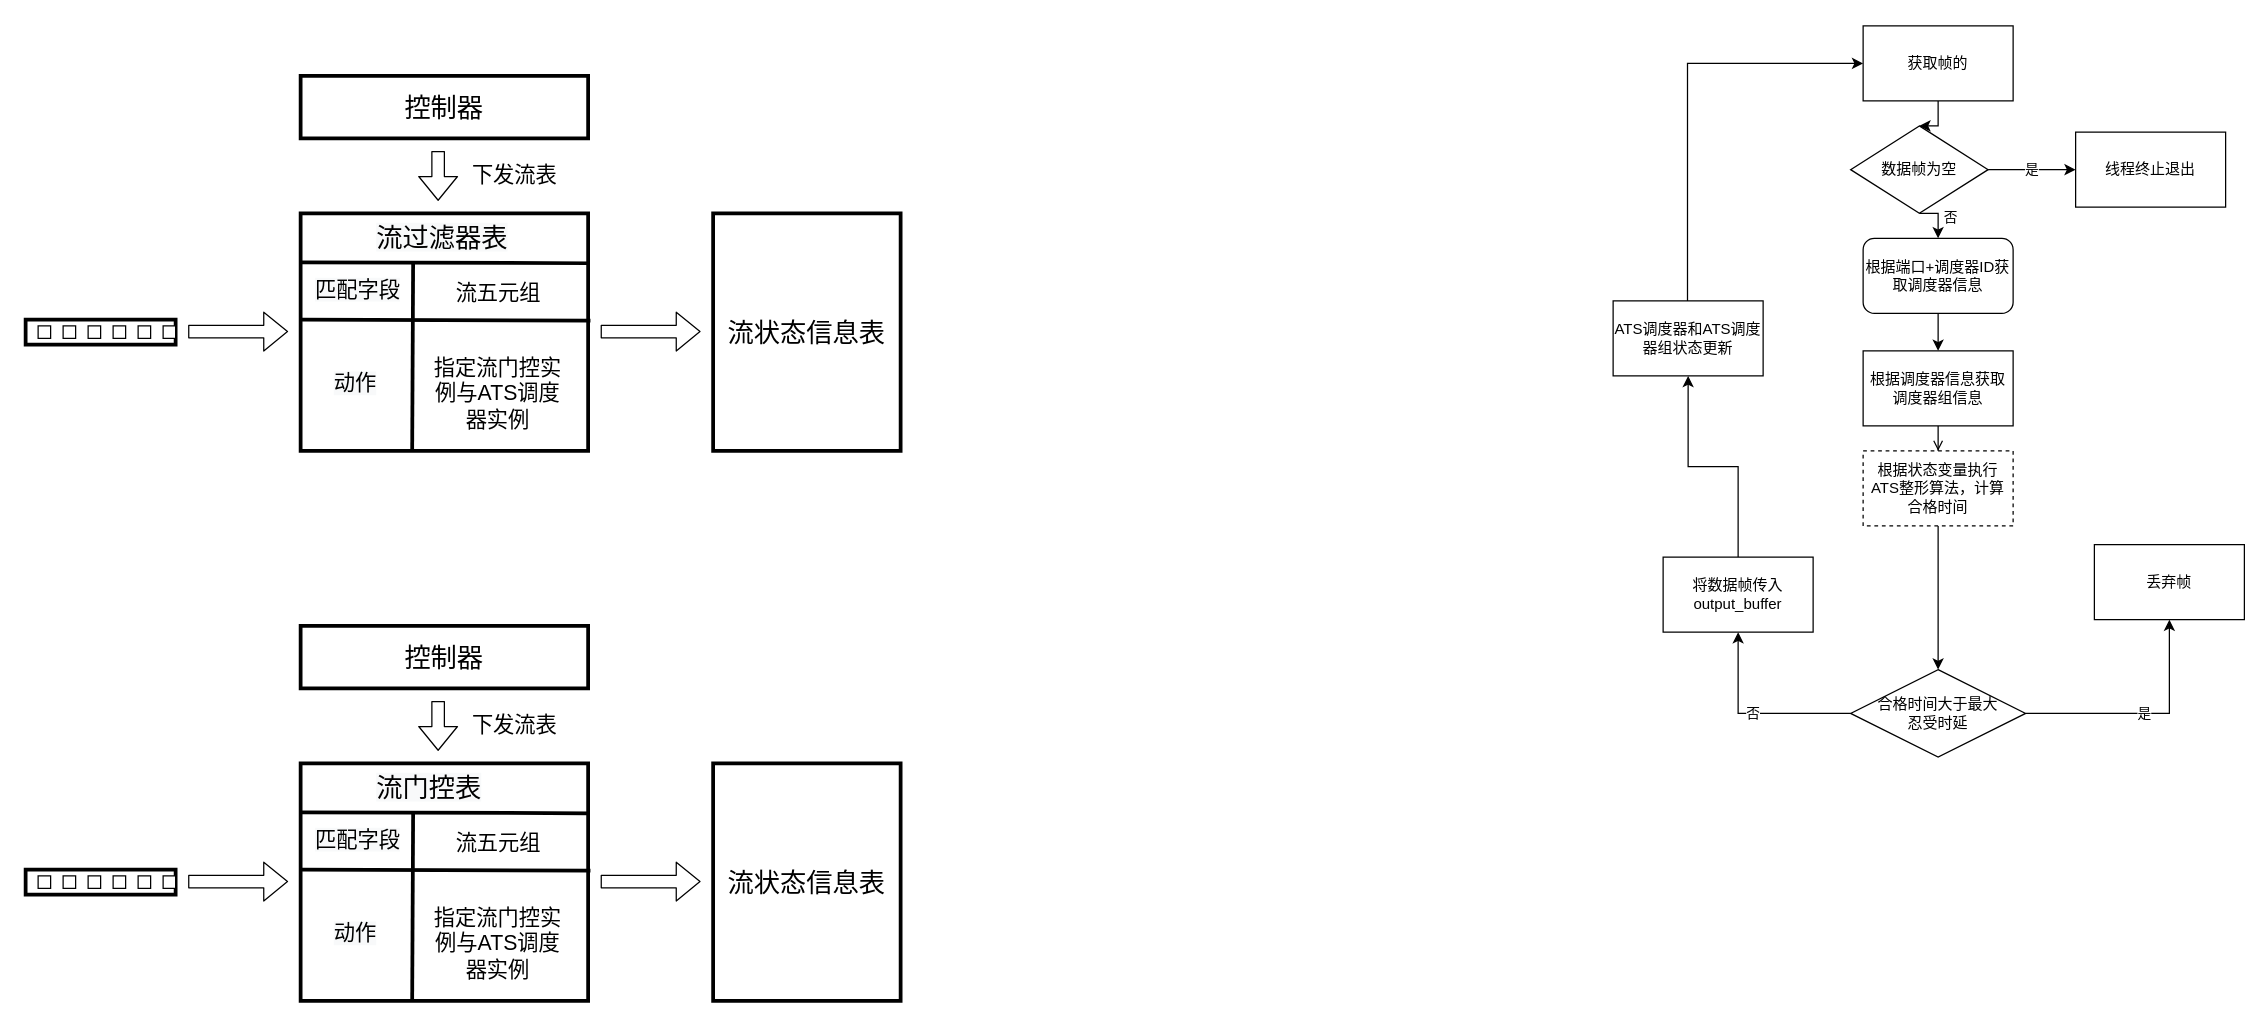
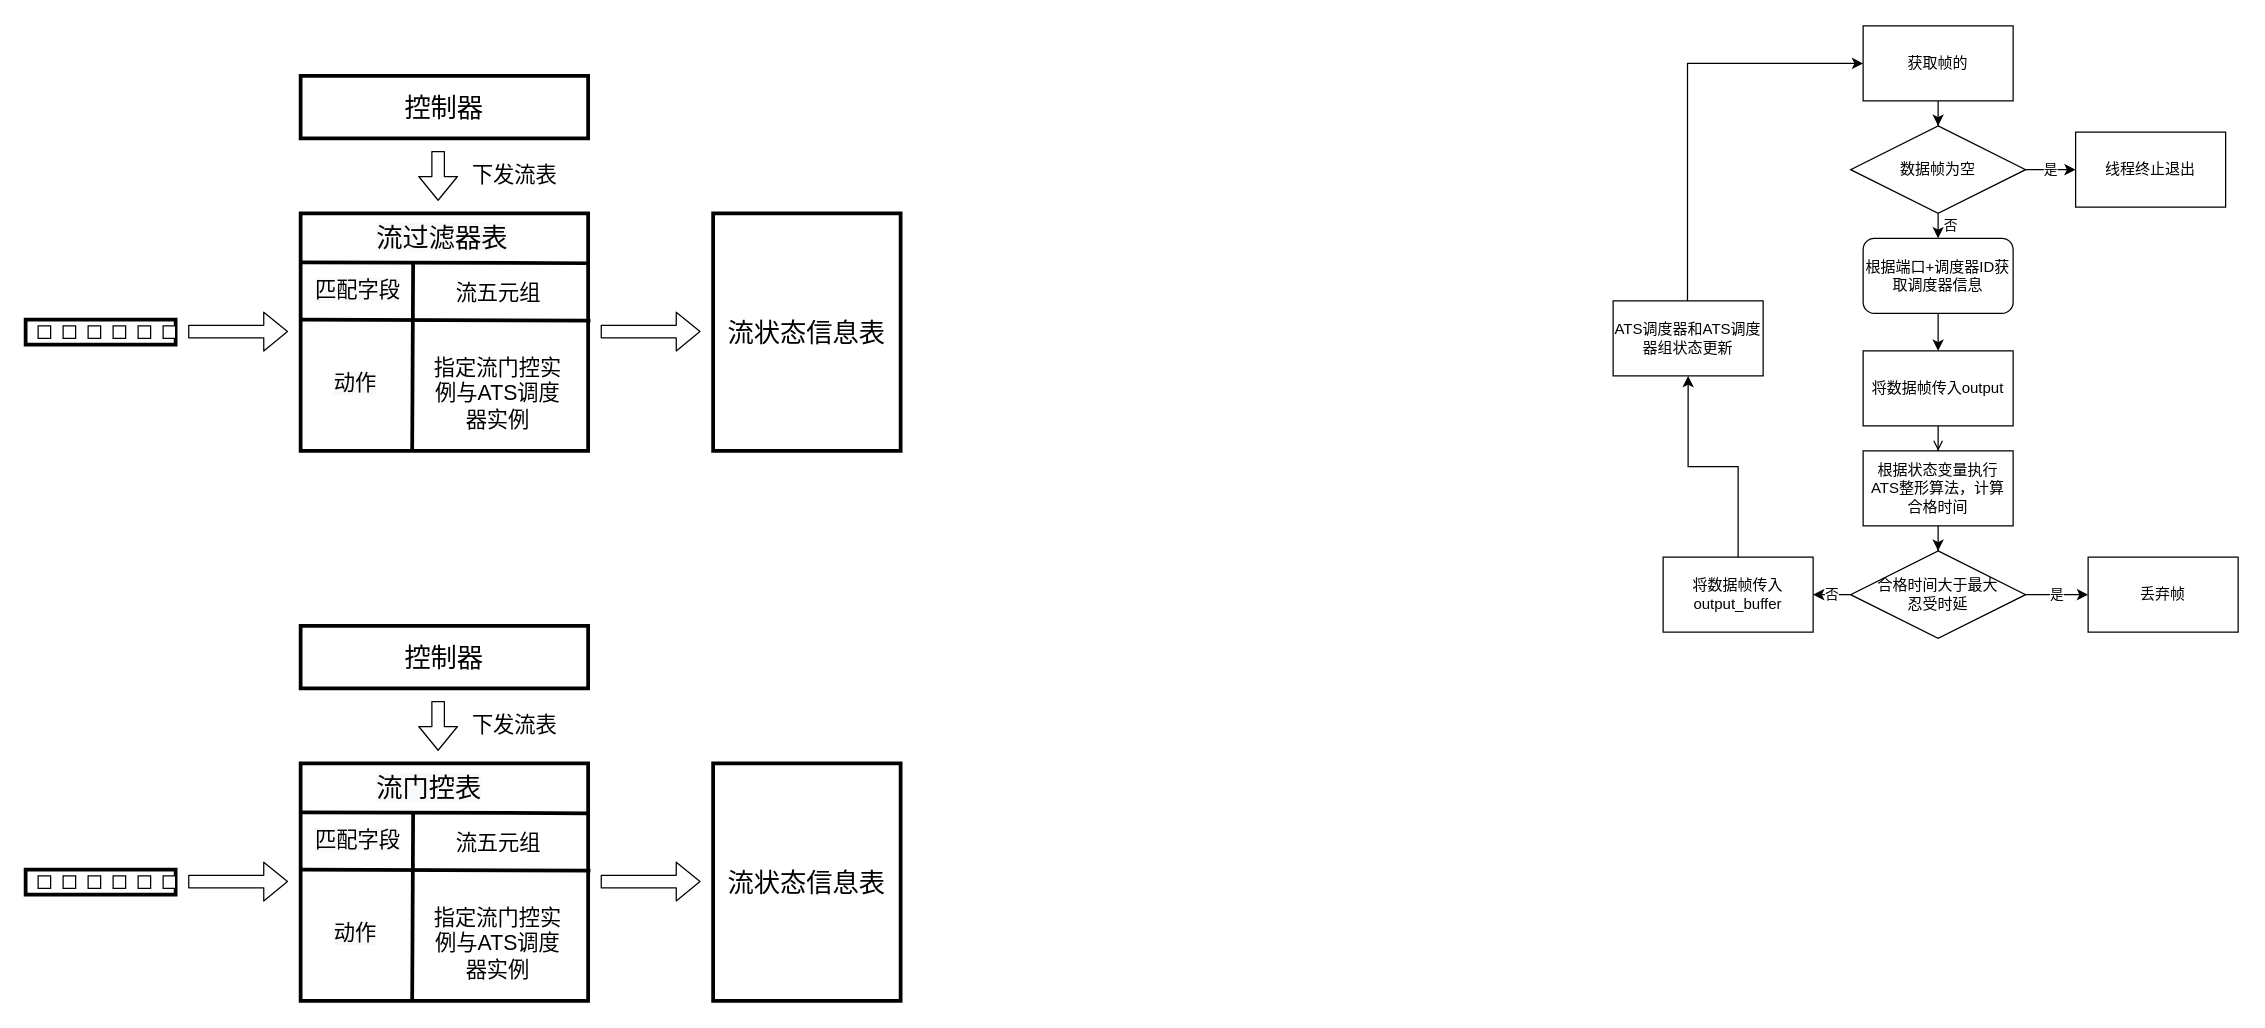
(1919, 169) -> (1938, 169)
(1938, 388) -> (1938, 388)
(1938, 488) -> (1938, 488)
(2169, 582) -> (2163, 594)
(1938, 713) -> (1938, 594)
